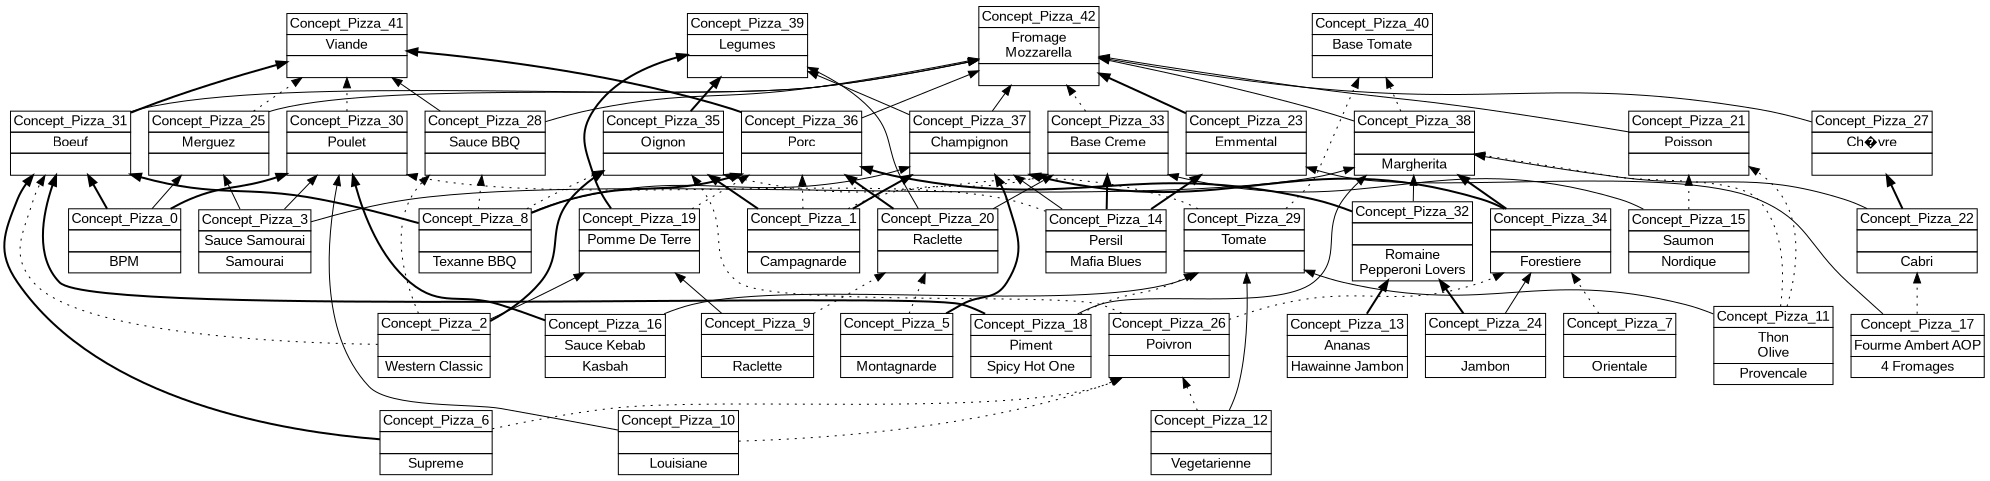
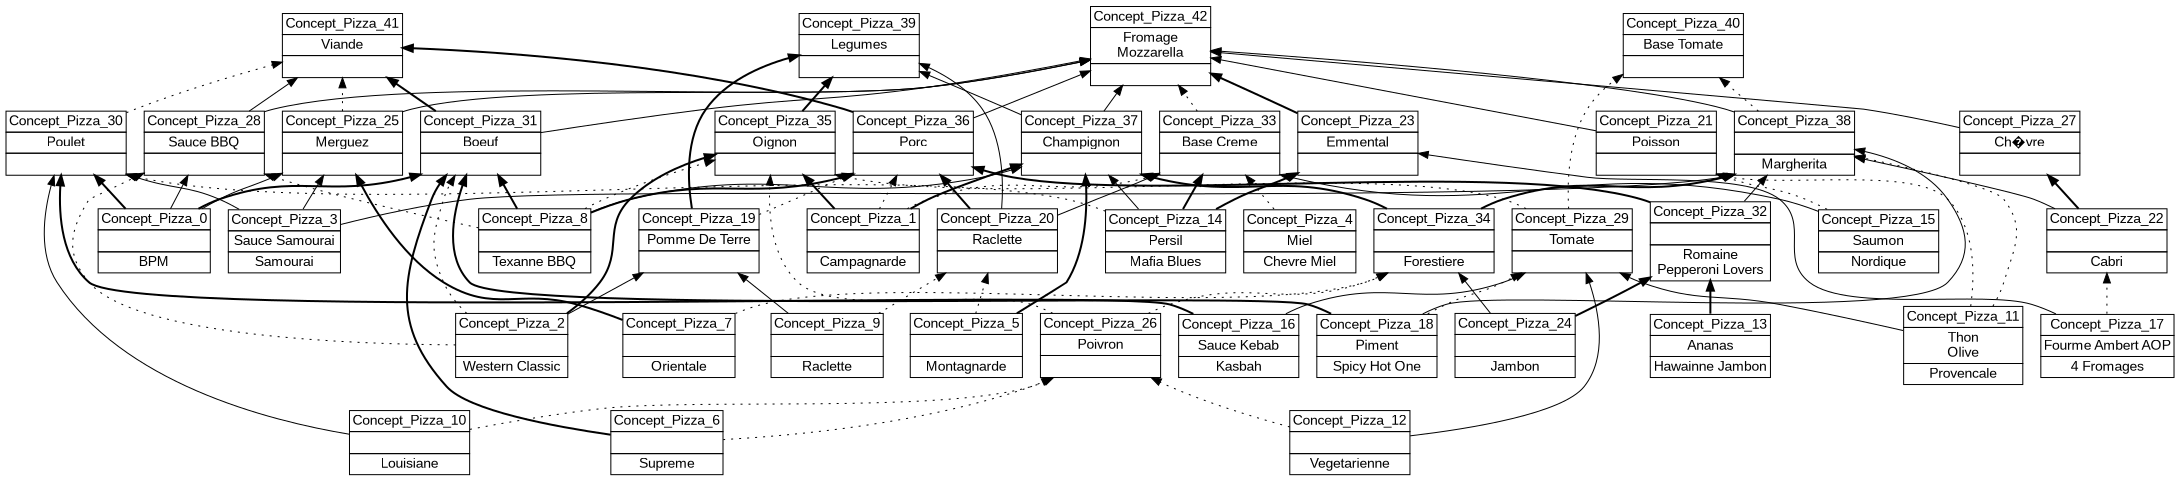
none -> (177, 197)
none -> (1300, 241)
none -> (469, 294)
